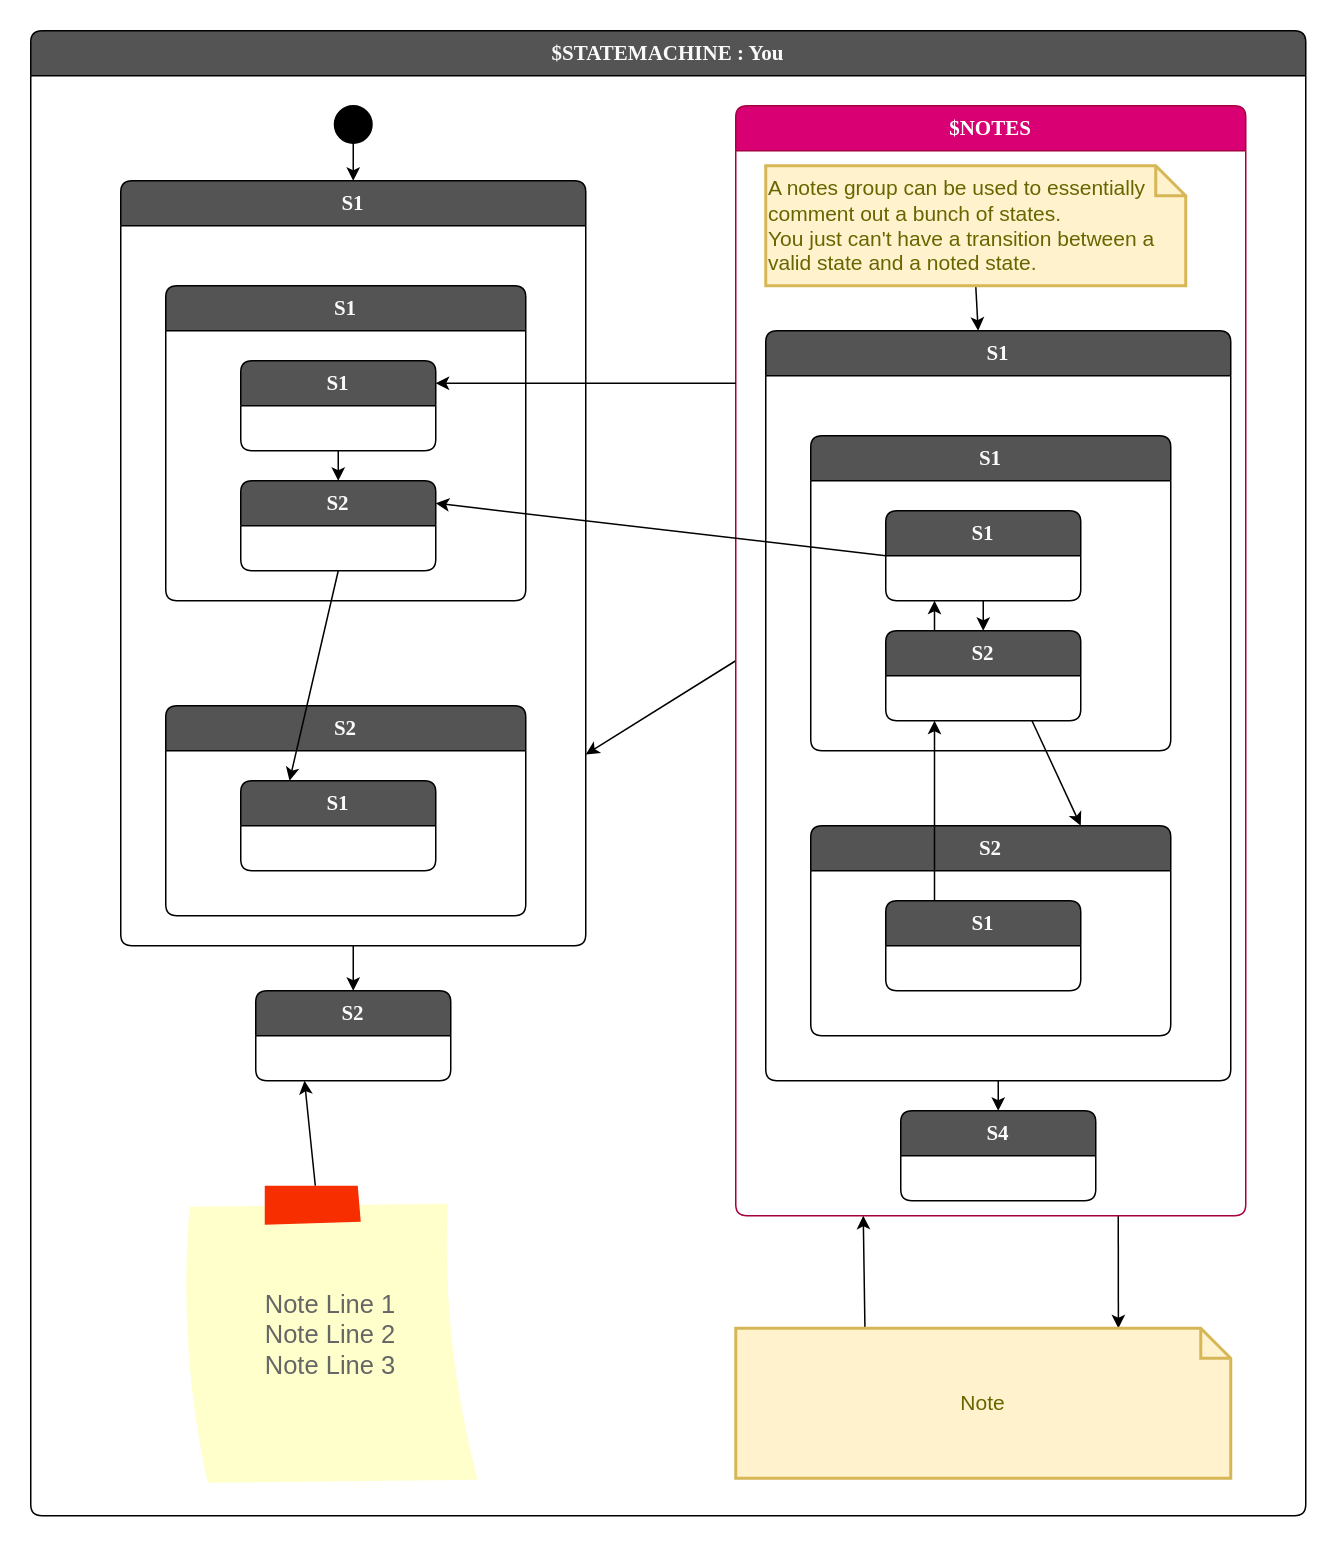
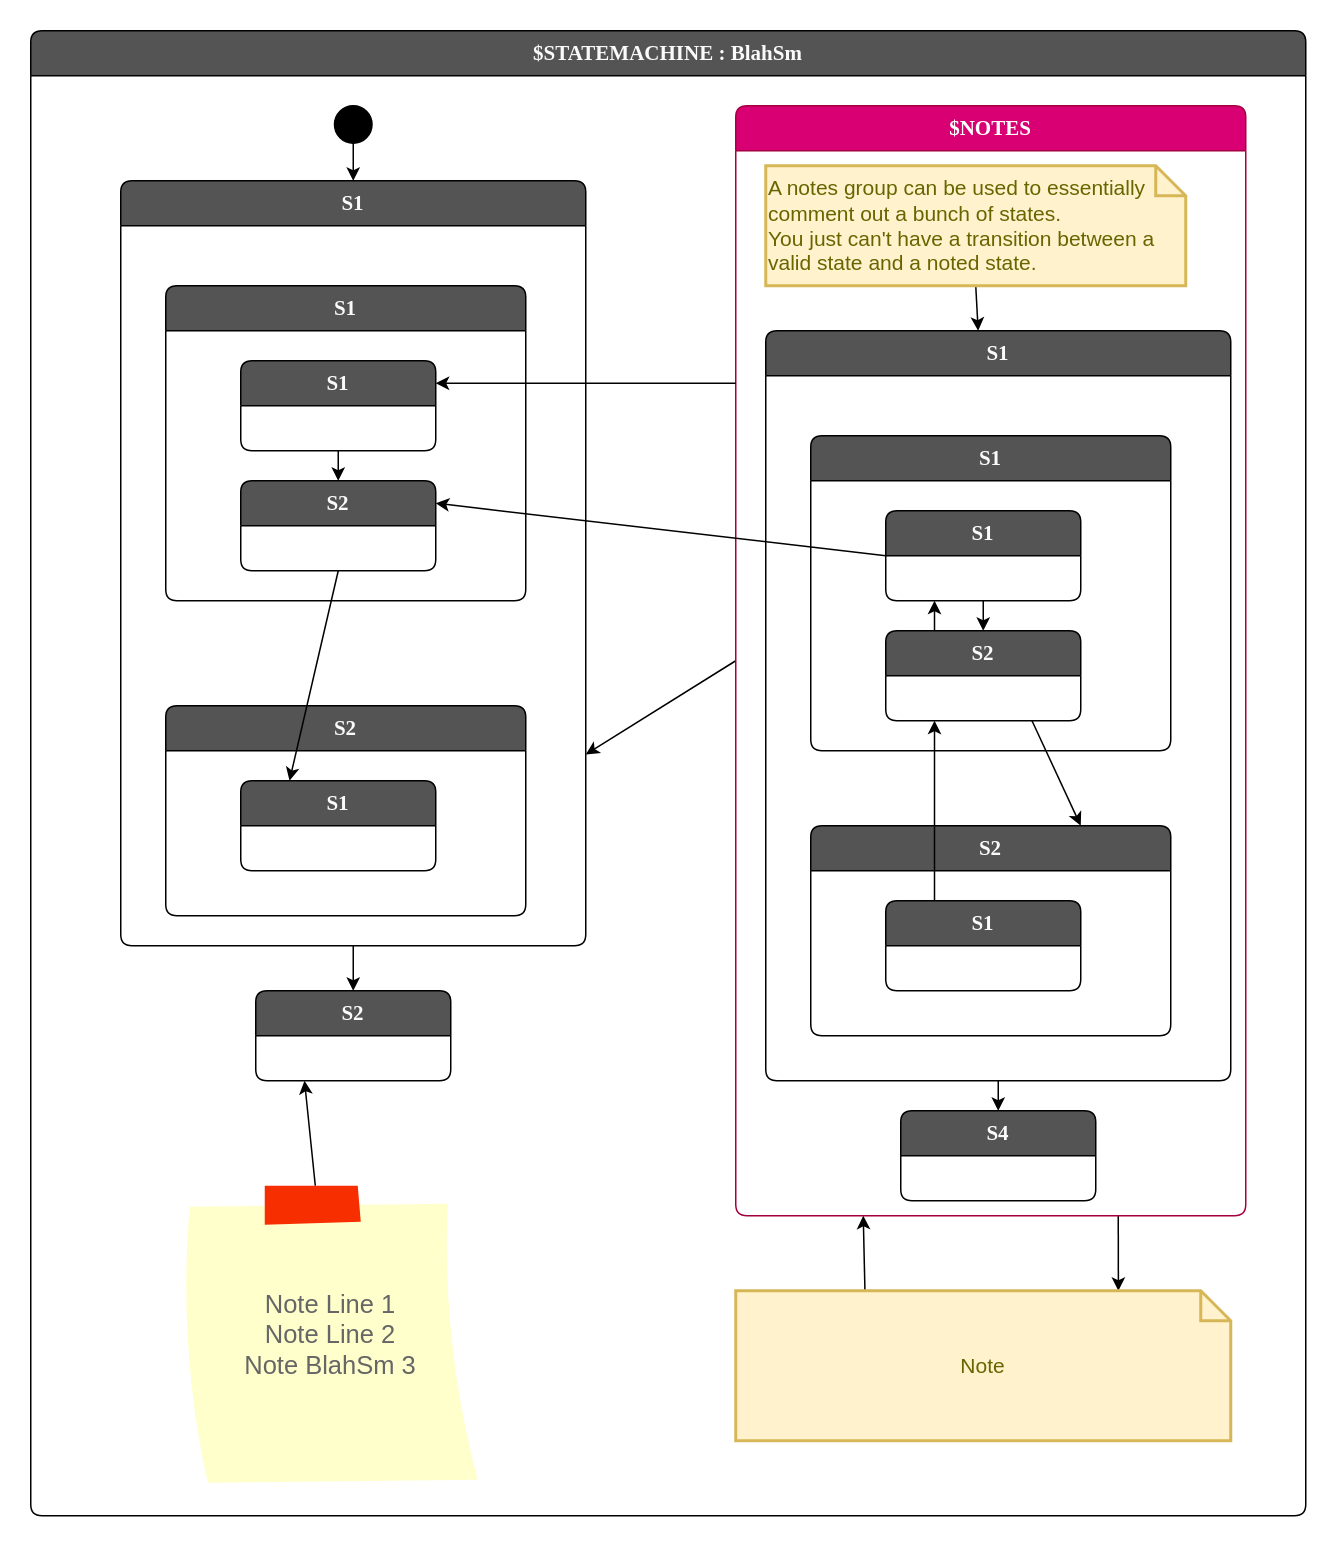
(668, 53) -> (668, 53)
(331, 1336) -> (331, 1336)
(983, 1403) -> (983, 1366)
